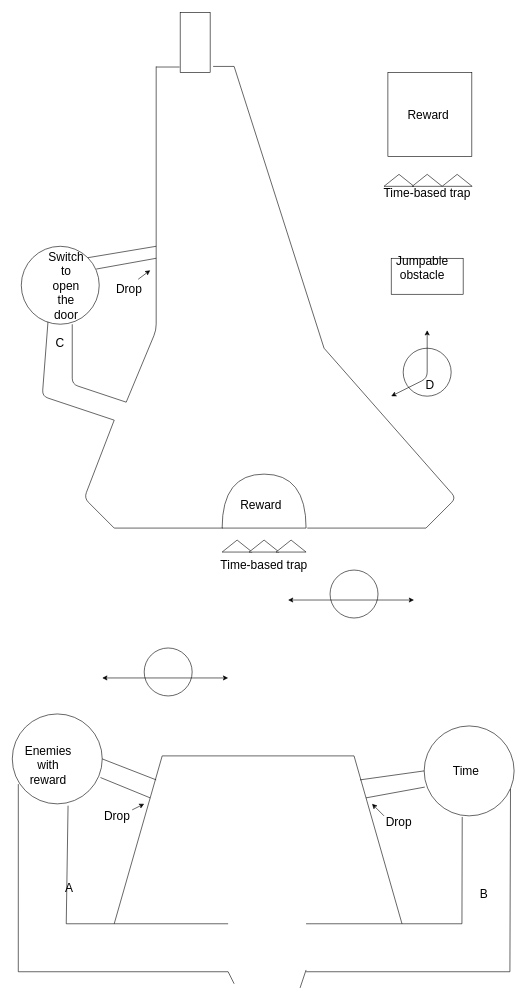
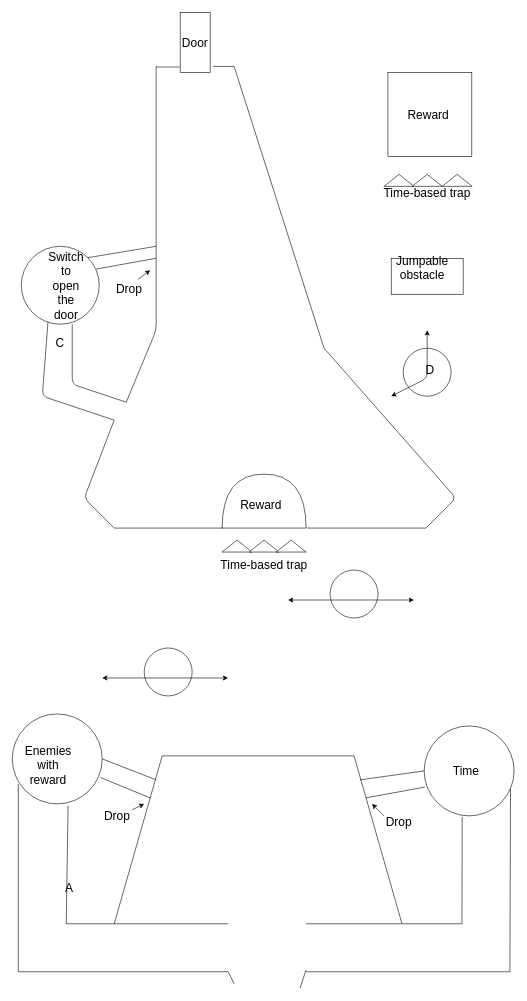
none -> (195, 42)
(431, 384) -> (431, 369)
(484, 894) -> none
